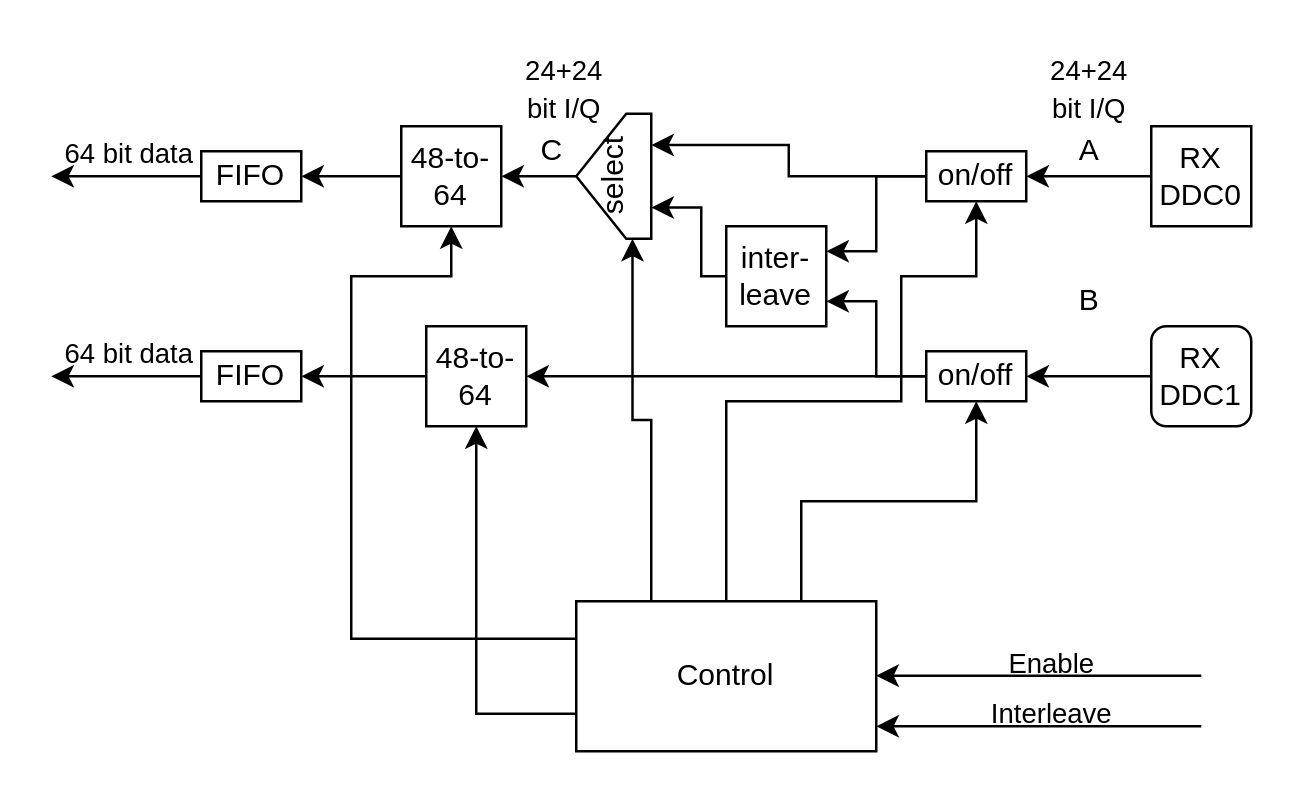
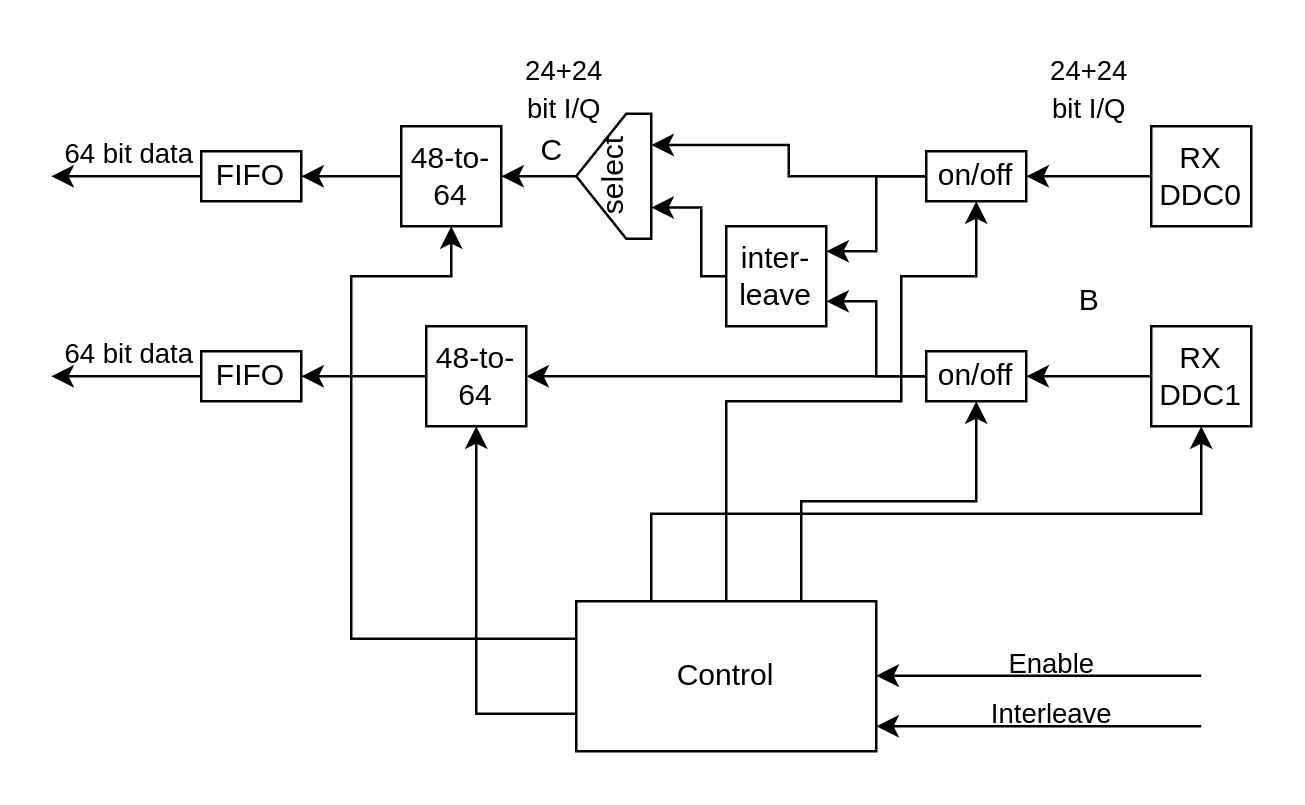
(1089, 151) -> none
(1201, 376) -> (1201, 376)
(651, 439) -> (1038, 514)
